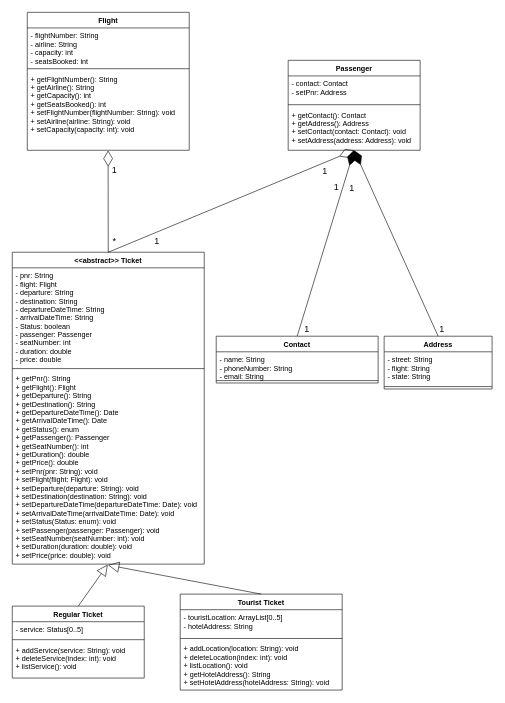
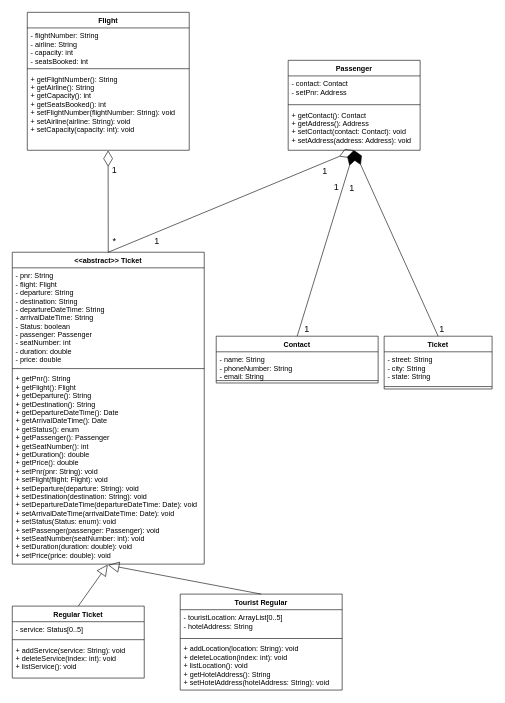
(438, 344) -> (438, 344)
(416, 360) -> (416, 360)
(261, 602) -> (261, 602)
